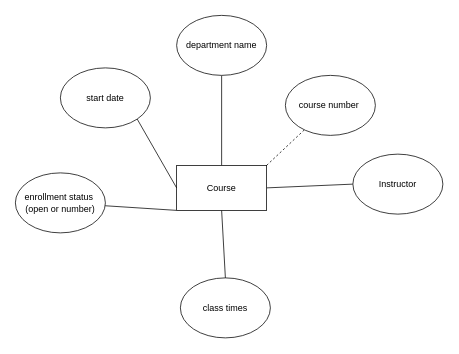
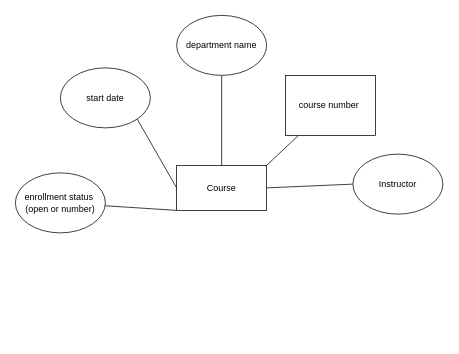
(330, 105) -> (330, 105)
(285, 148) -> (282, 151)
(223, 244) -> none
(225, 308) -> none
